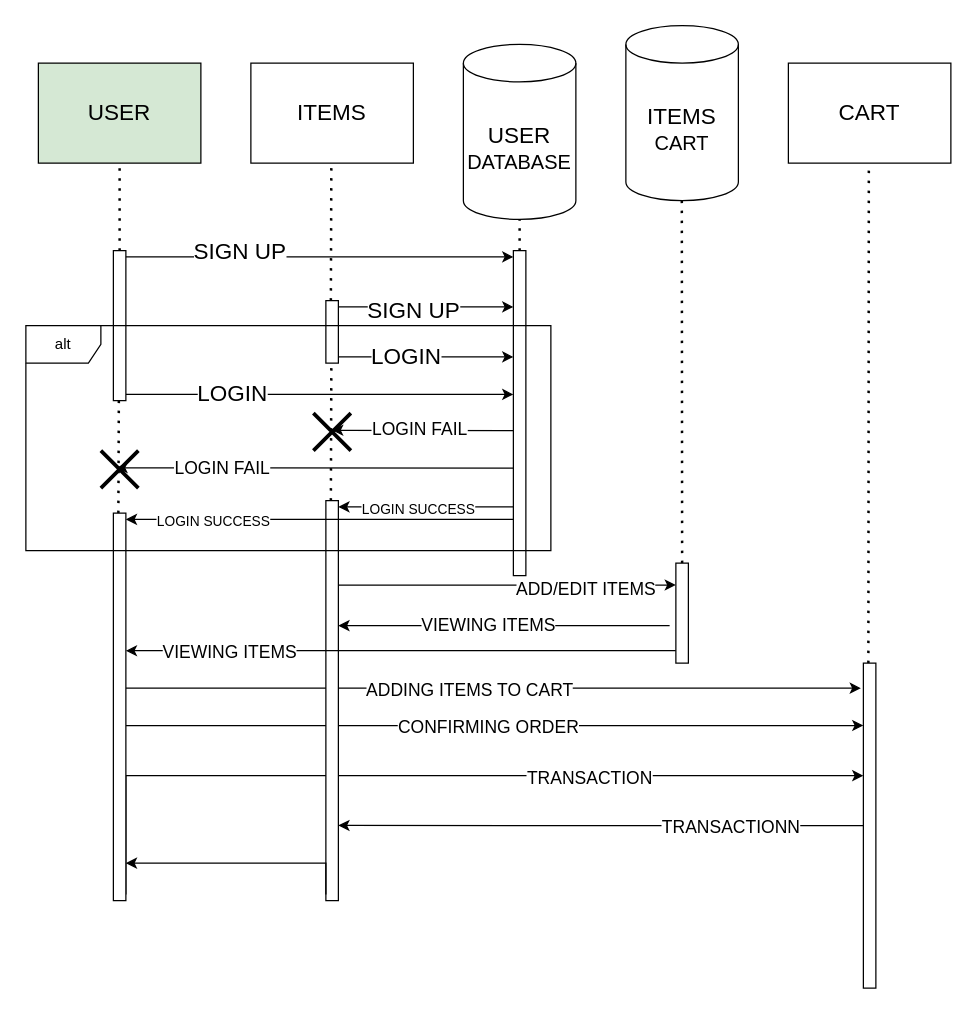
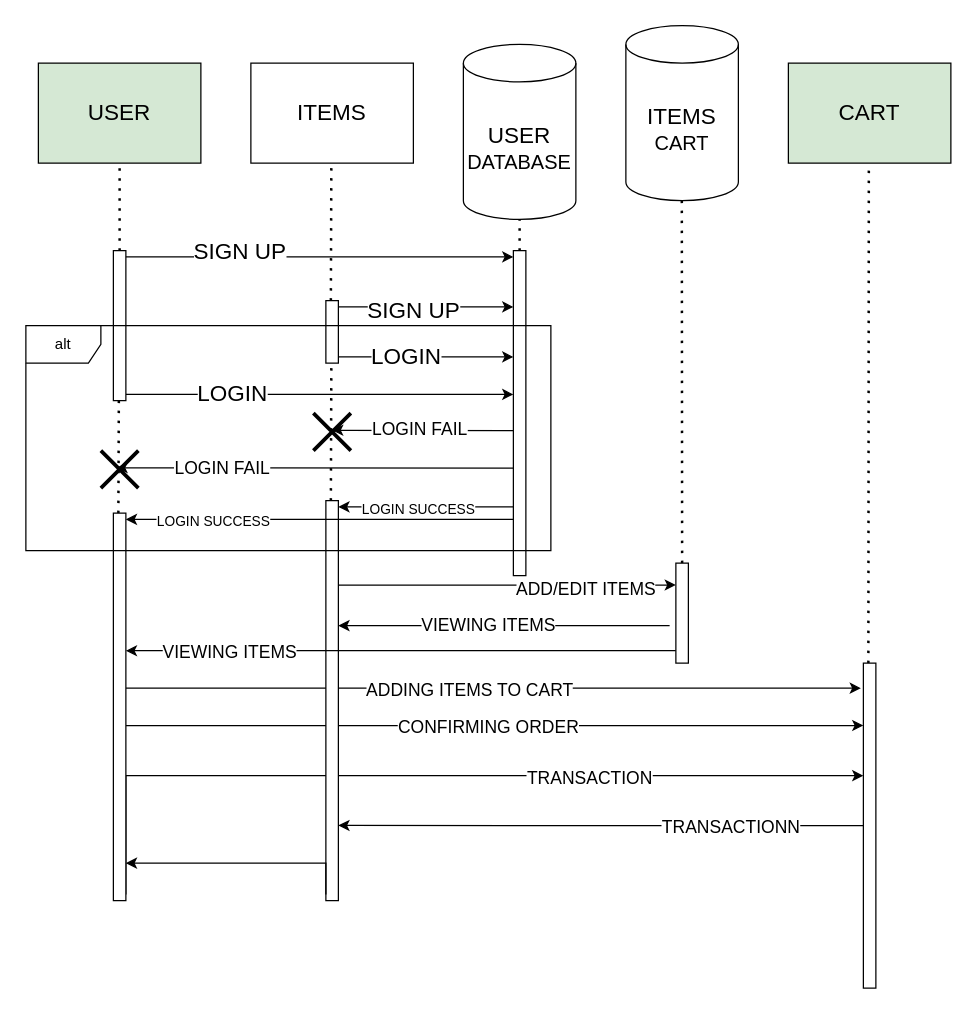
(869, 113) -> (869, 113)
